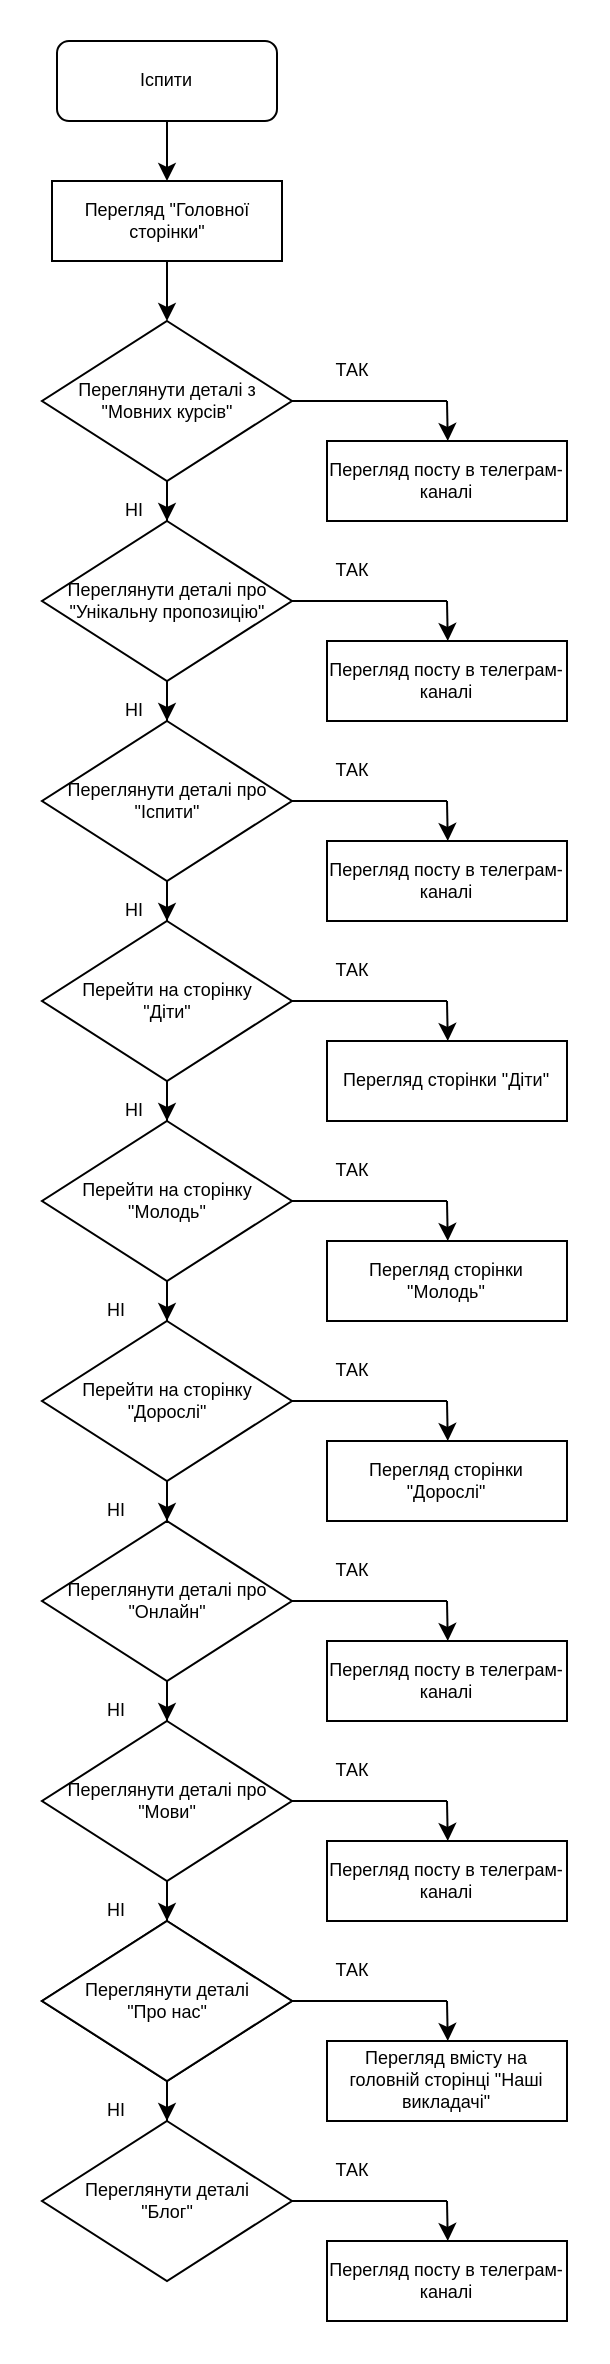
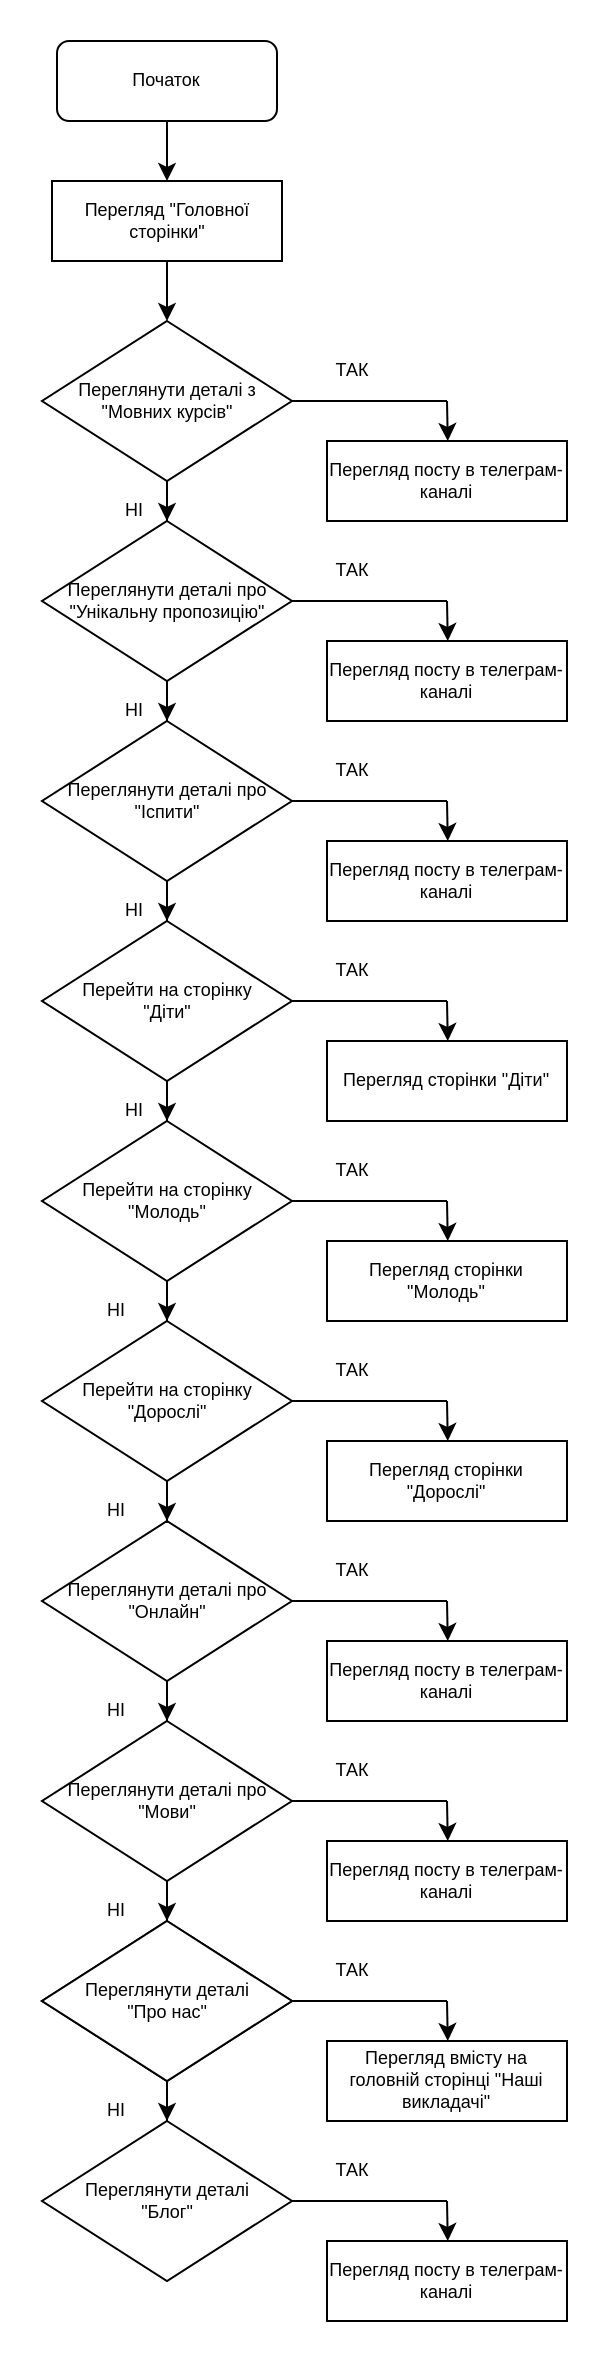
(167, 81) -> (167, 81)
